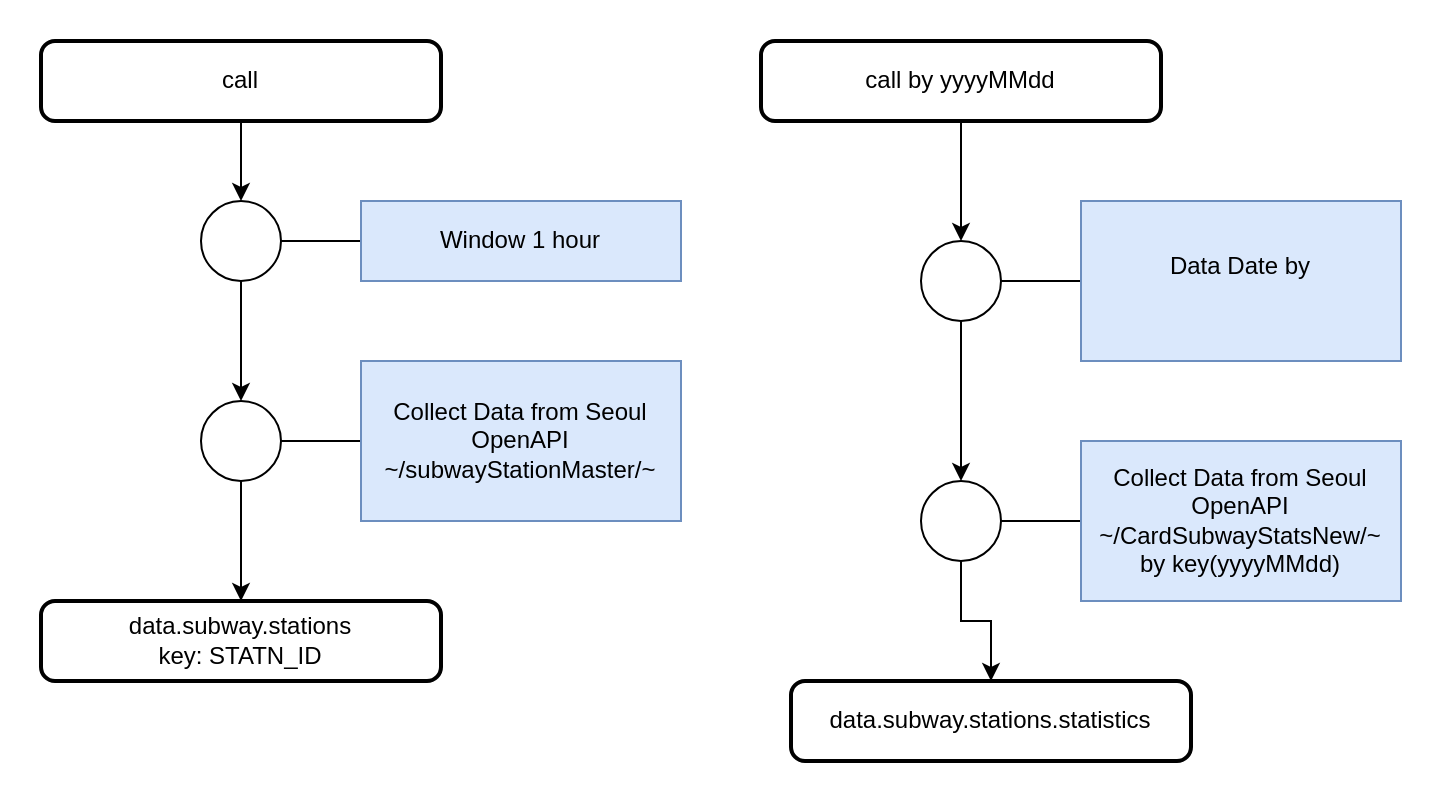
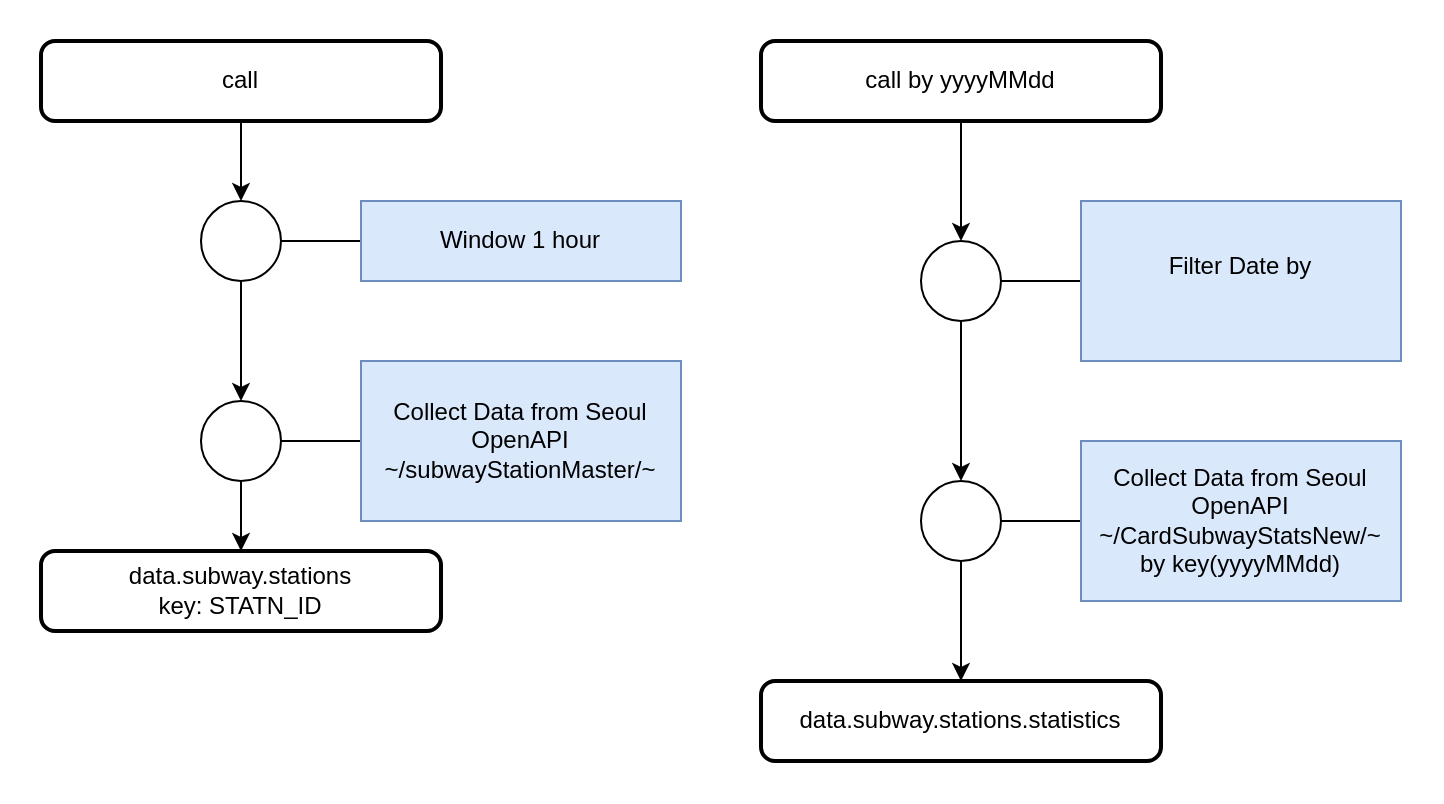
(1241, 281) -> (1241, 281)
(241, 641) -> (241, 591)
(991, 721) -> (961, 721)
